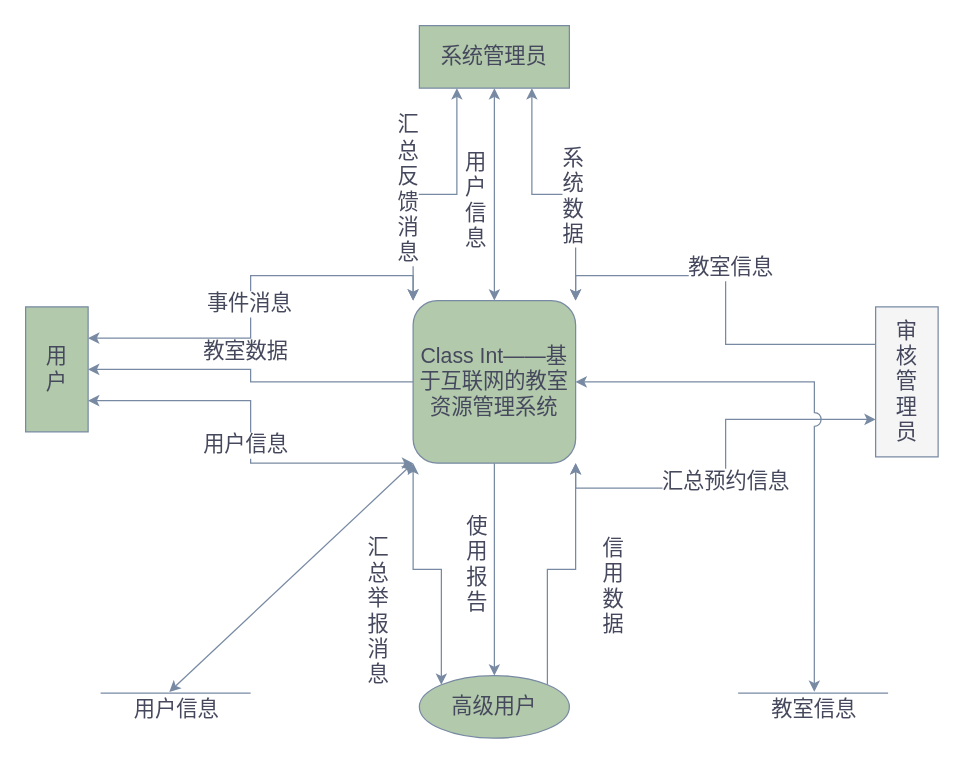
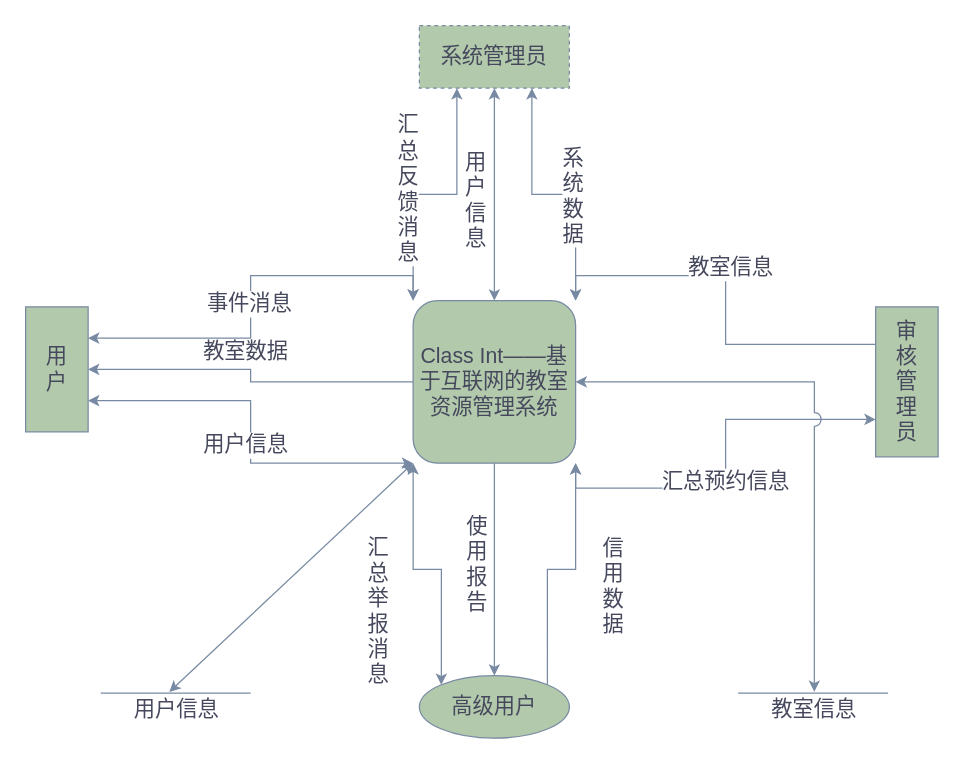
(494, 57) -> (494, 57)
(907, 382) -> (907, 382)
